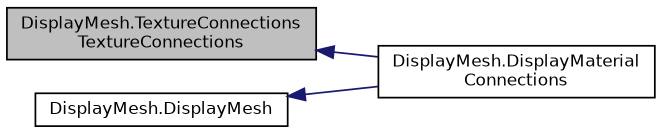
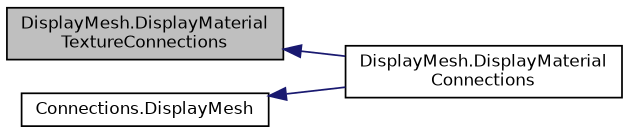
(162, 34) -> (145, 34)
(162, 110) -> (145, 110)
